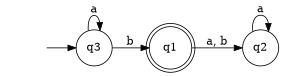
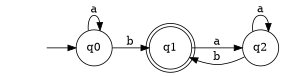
(217, 42) -> (217, 42)
(94, 48) -> (94, 48)
none -> (221, 64)
